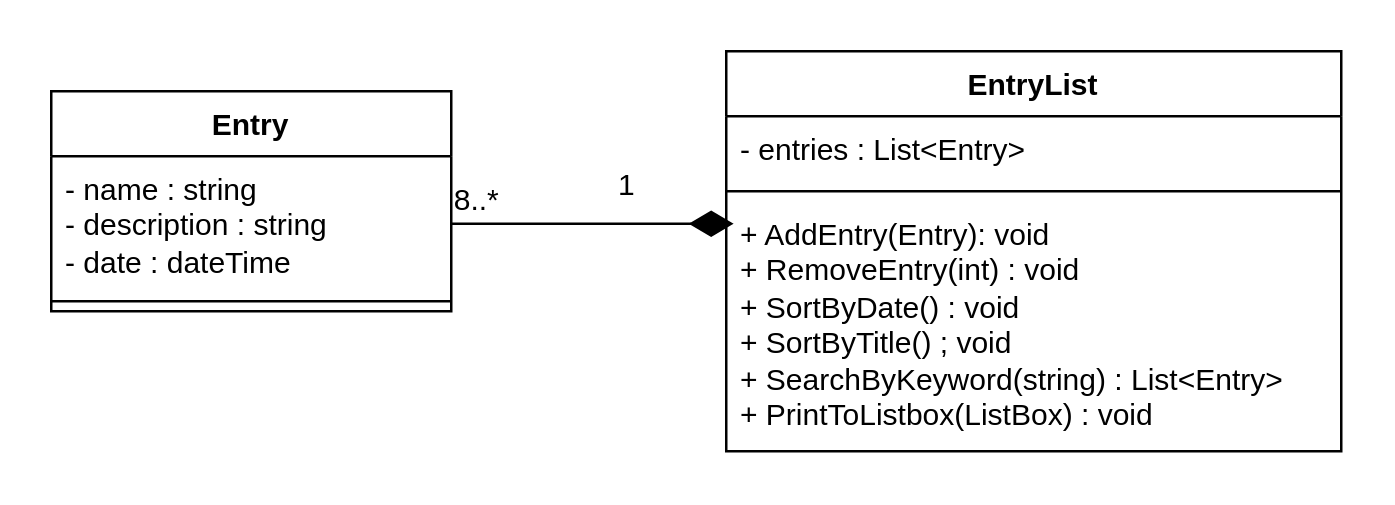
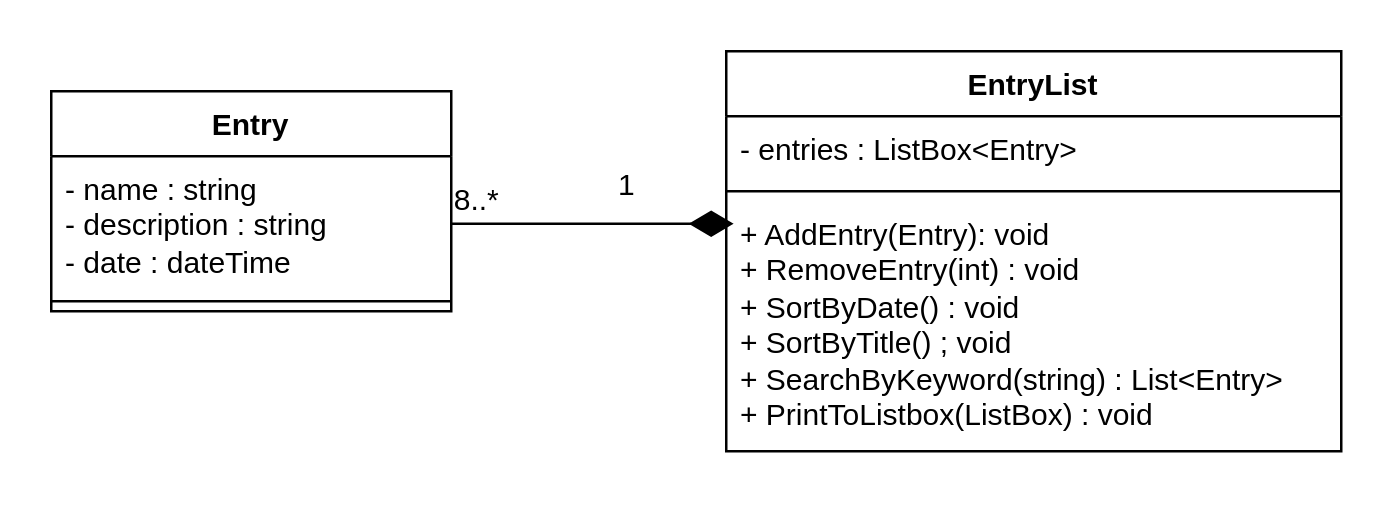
(915, 152) -> (940, 152)
